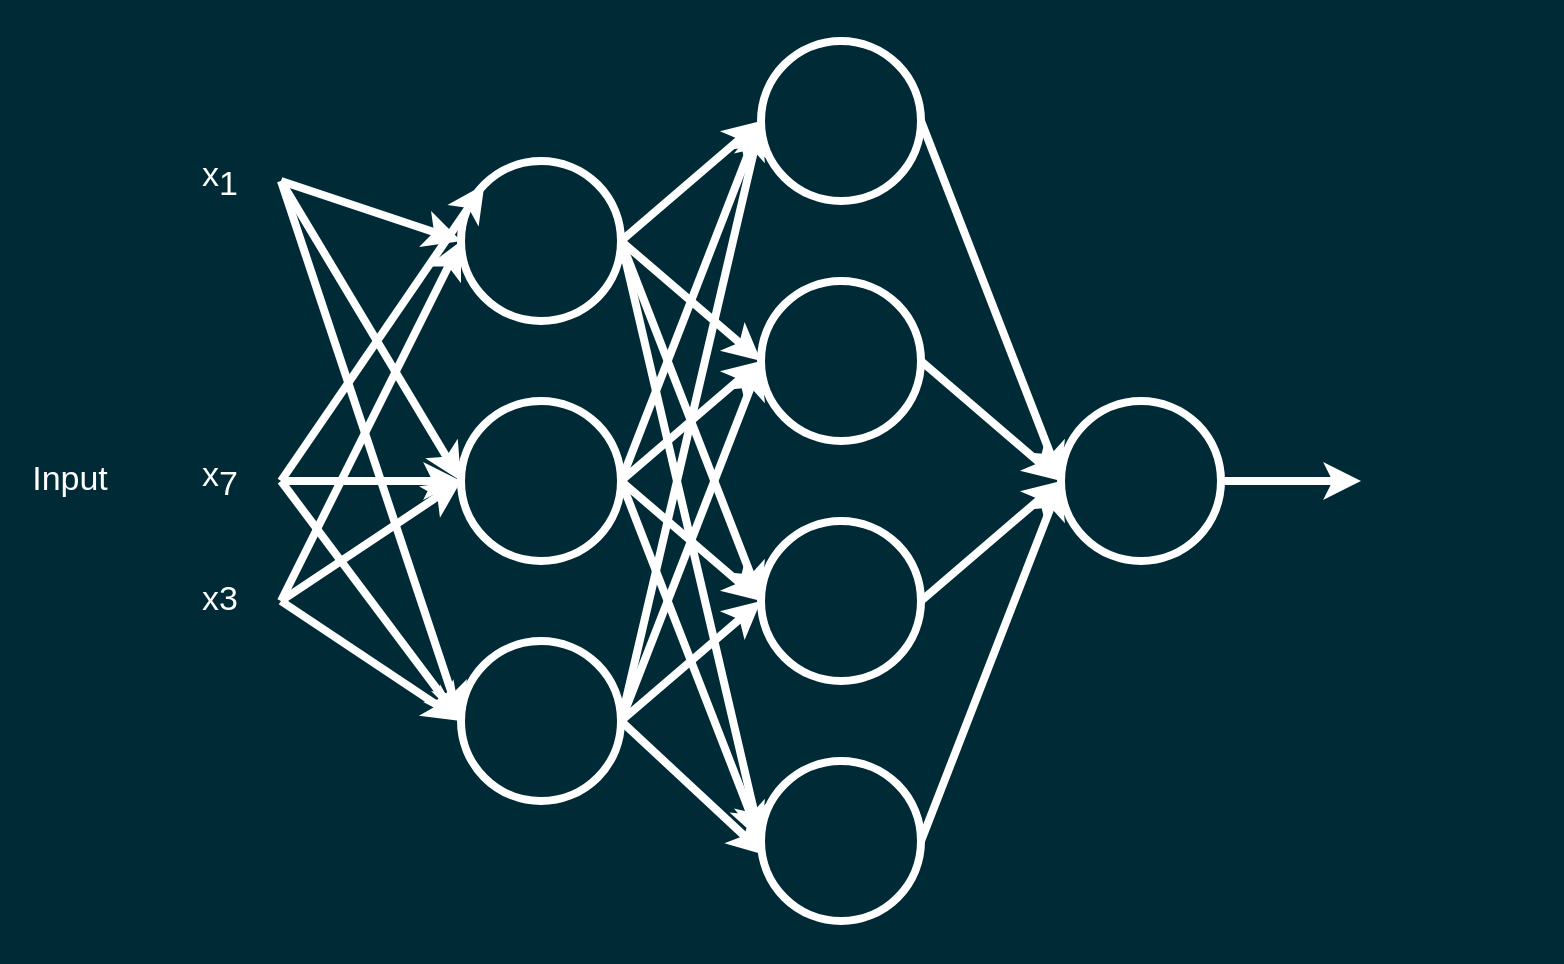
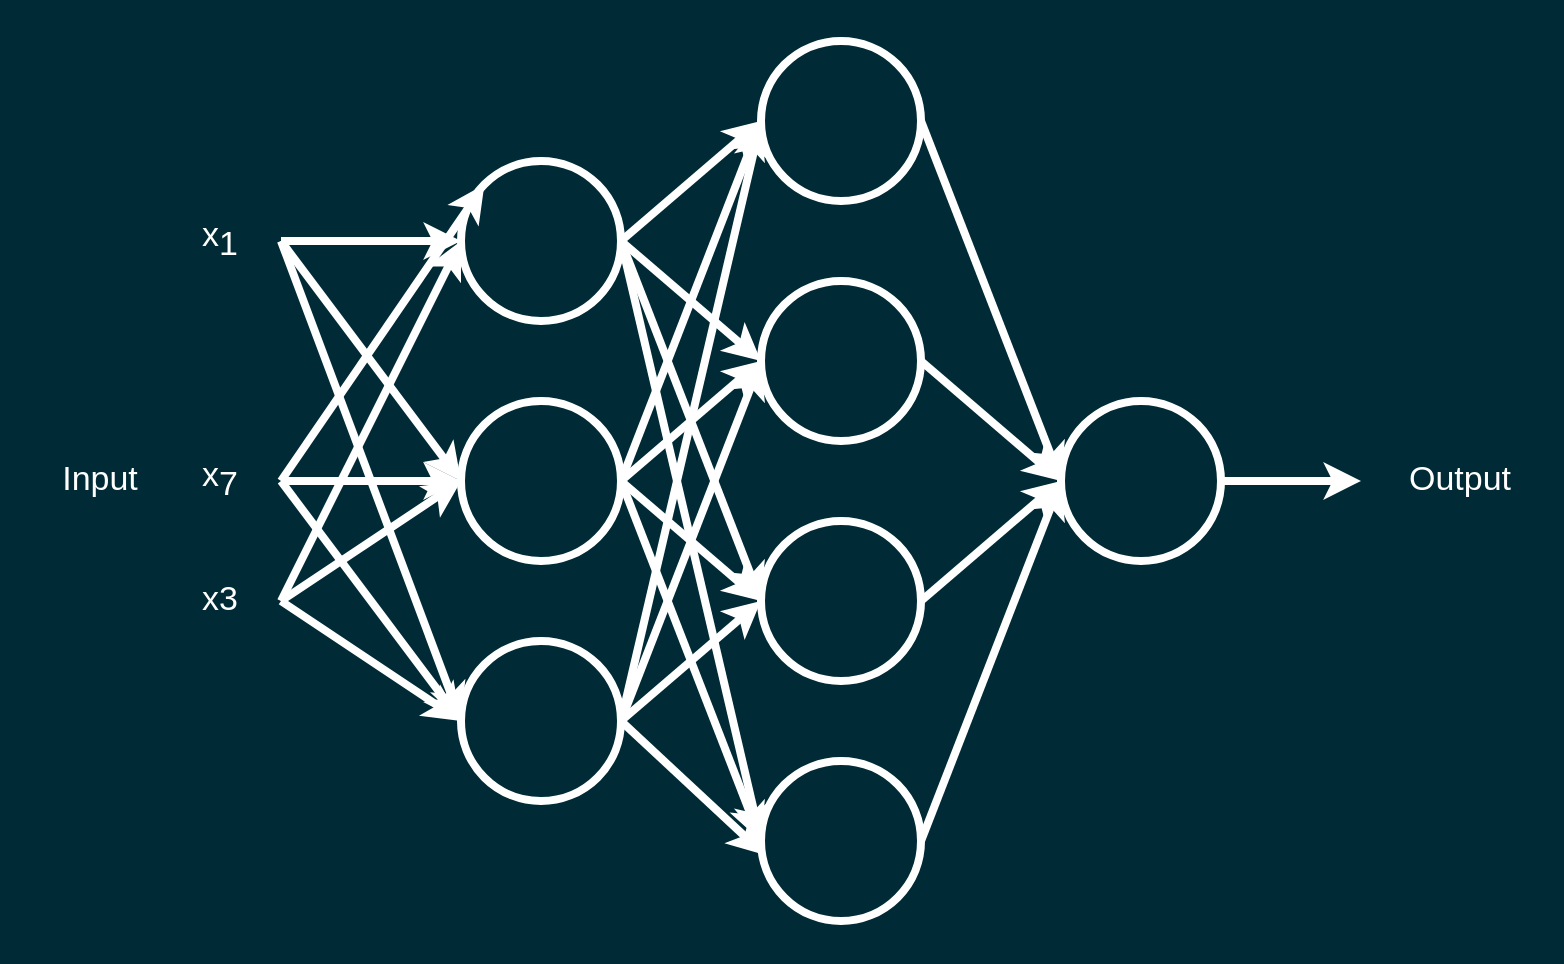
(221, 181) -> (221, 241)
(71, 481) -> (101, 481)
none -> (1461, 481)
